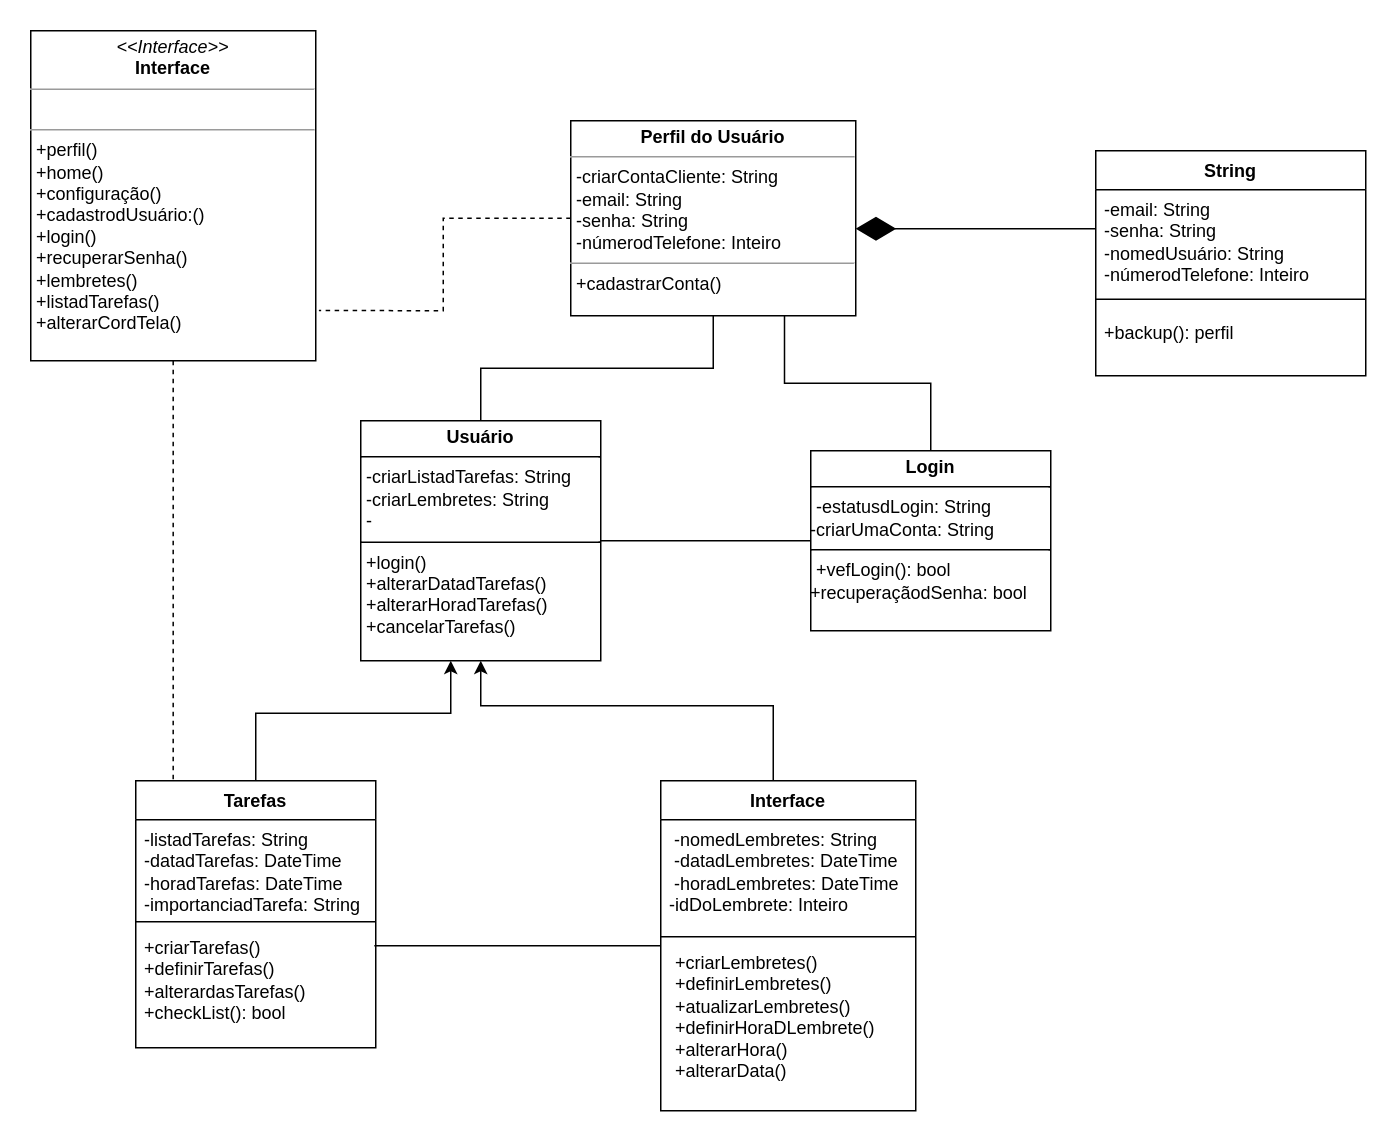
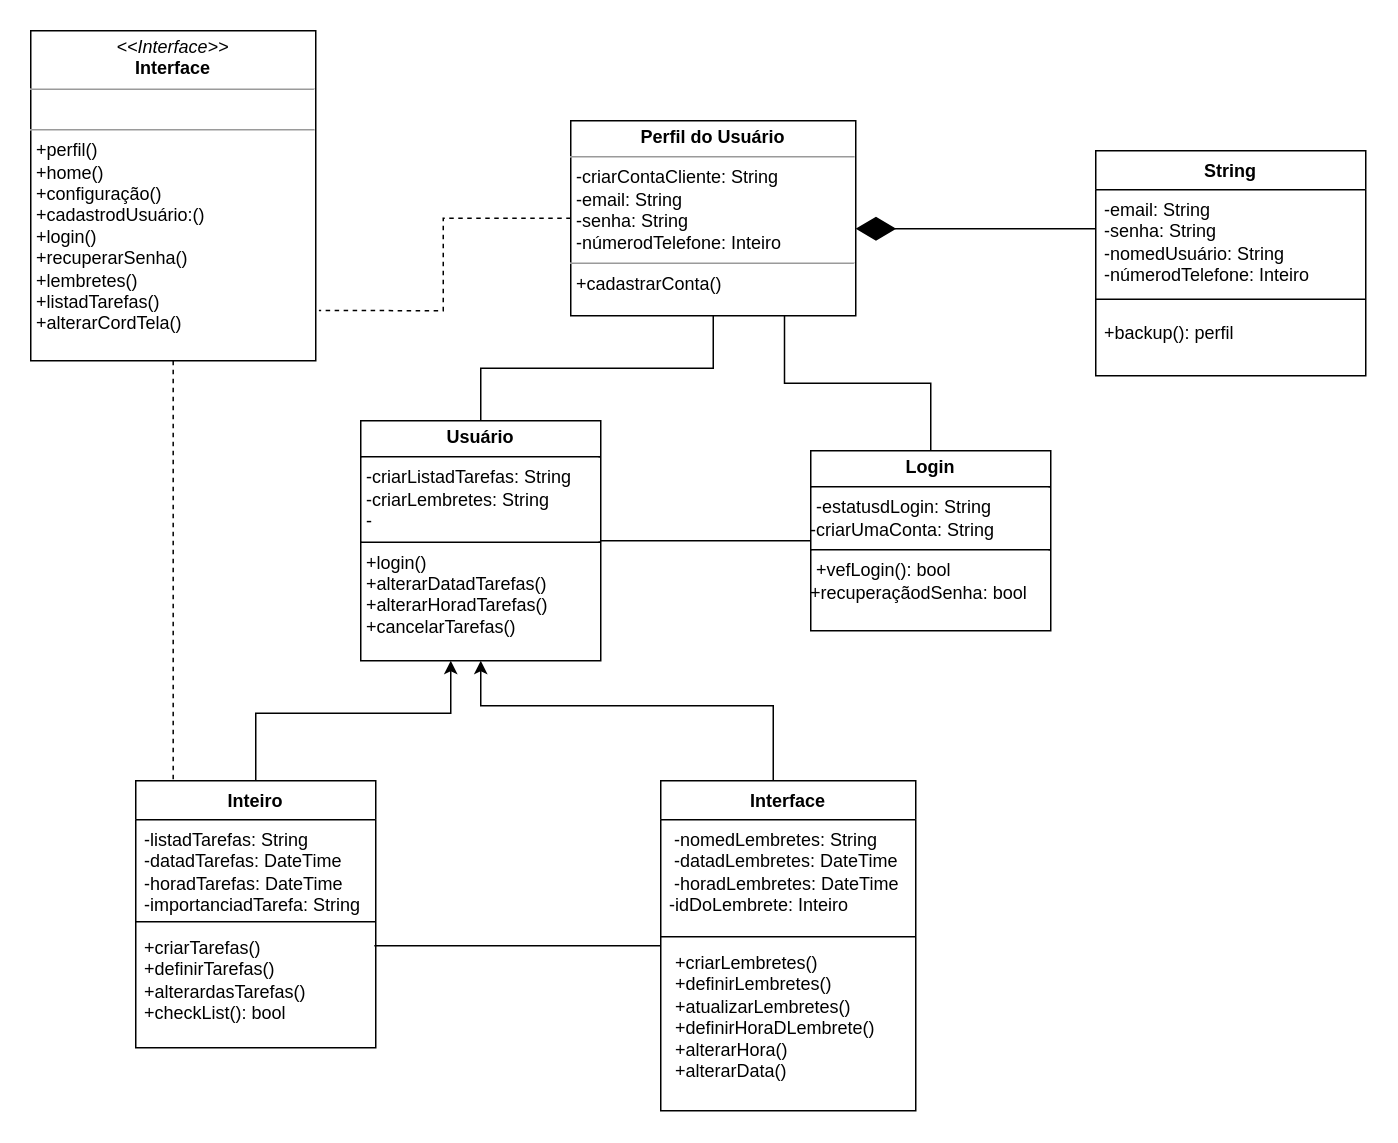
(256, 802) -> (256, 802)
